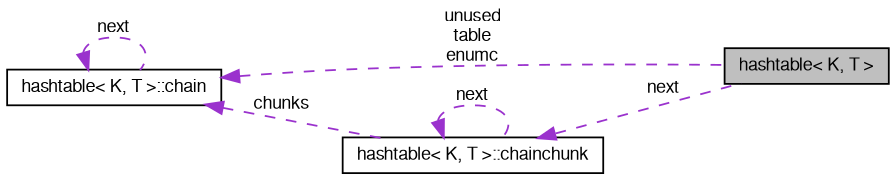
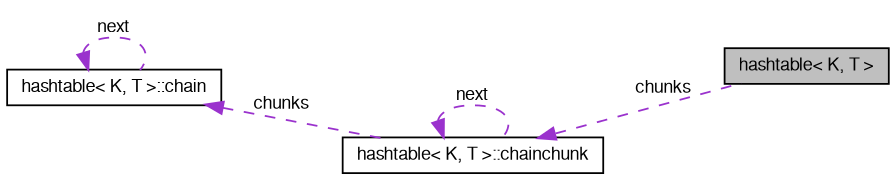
(482, 66) -> none
(664, 88) -> (664, 88)
